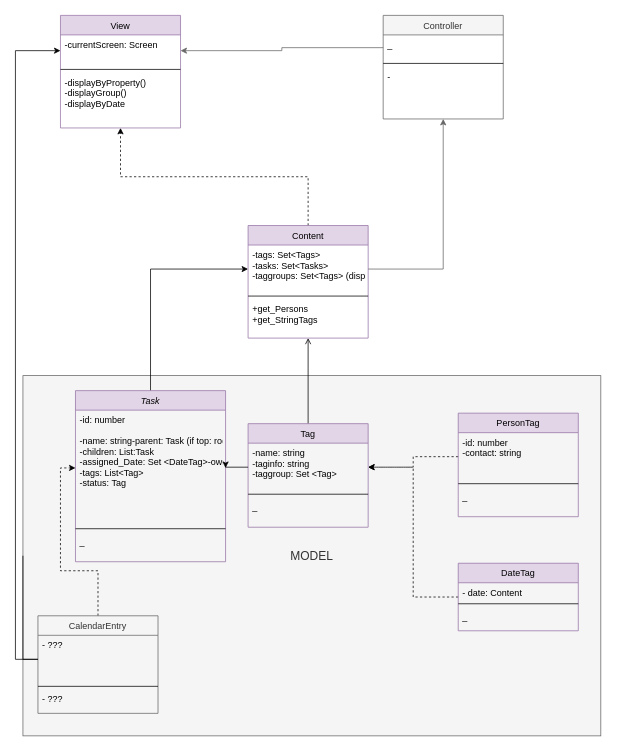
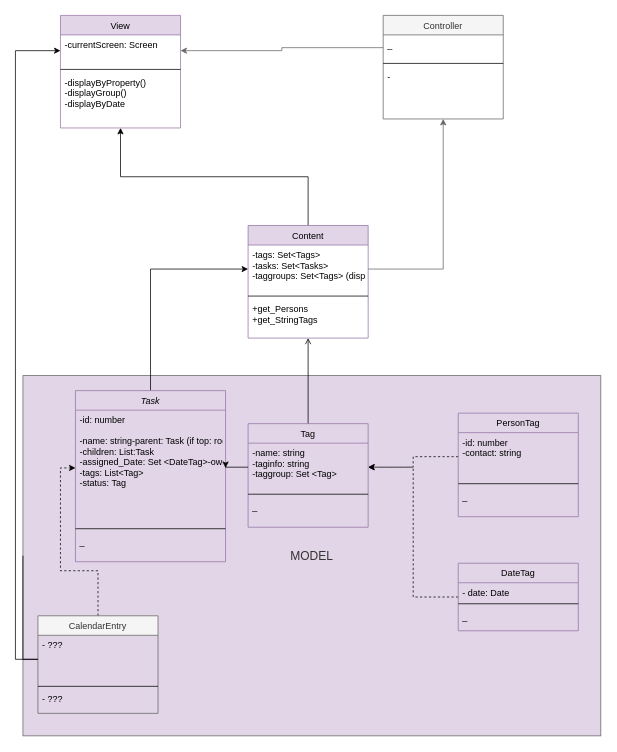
(217, 177) -> (217, 177)
(312, 555) -> (312, 555)
(496, 593) -> (489, 593)
